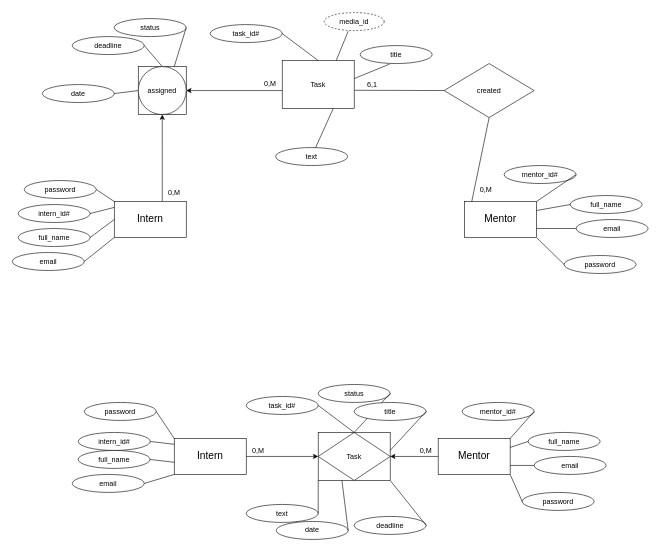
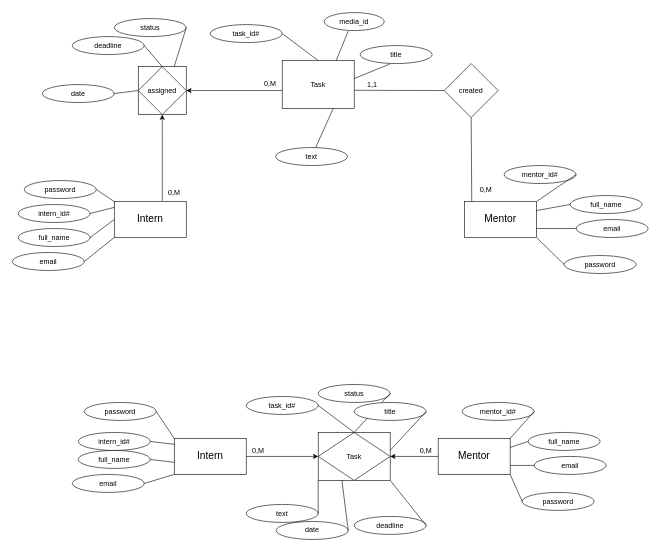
(354, 21) -> (354, 21)
(372, 84) -> (372, 84)
(162, 90) -> (162, 90)
(489, 90) -> (471, 90)
